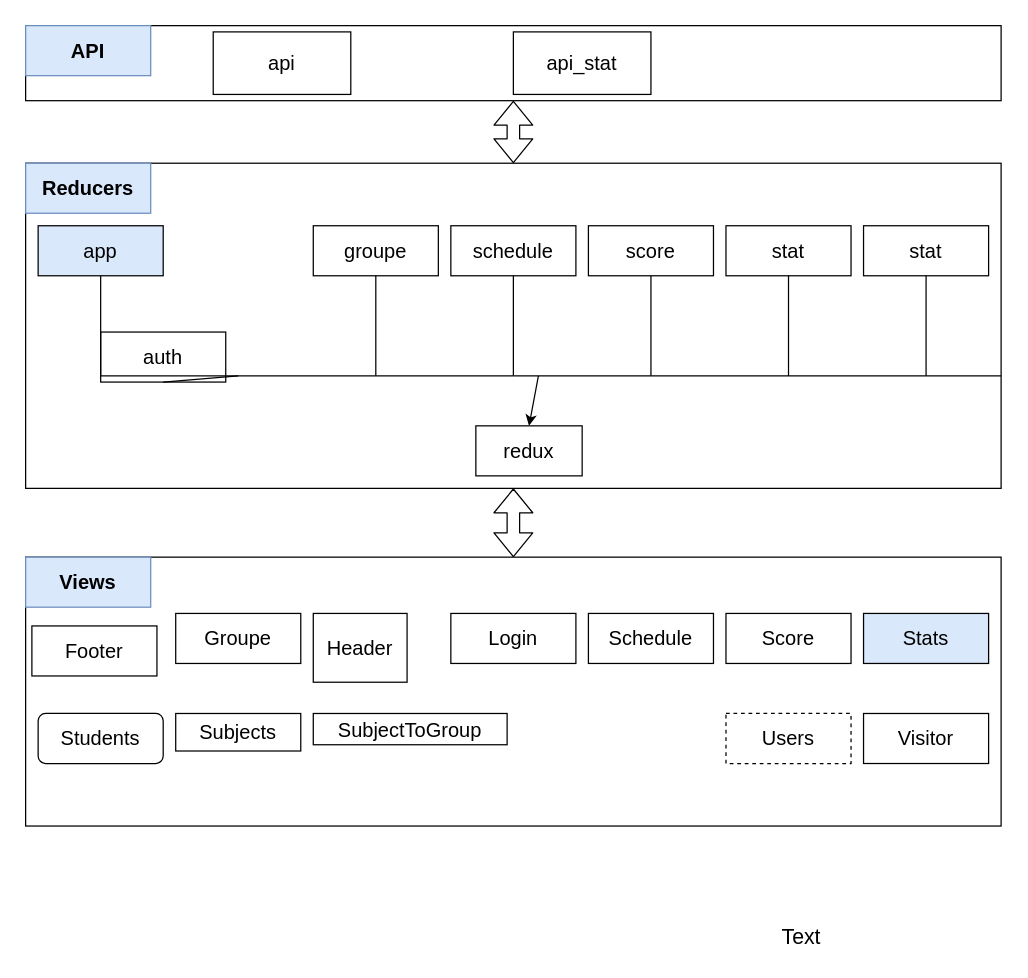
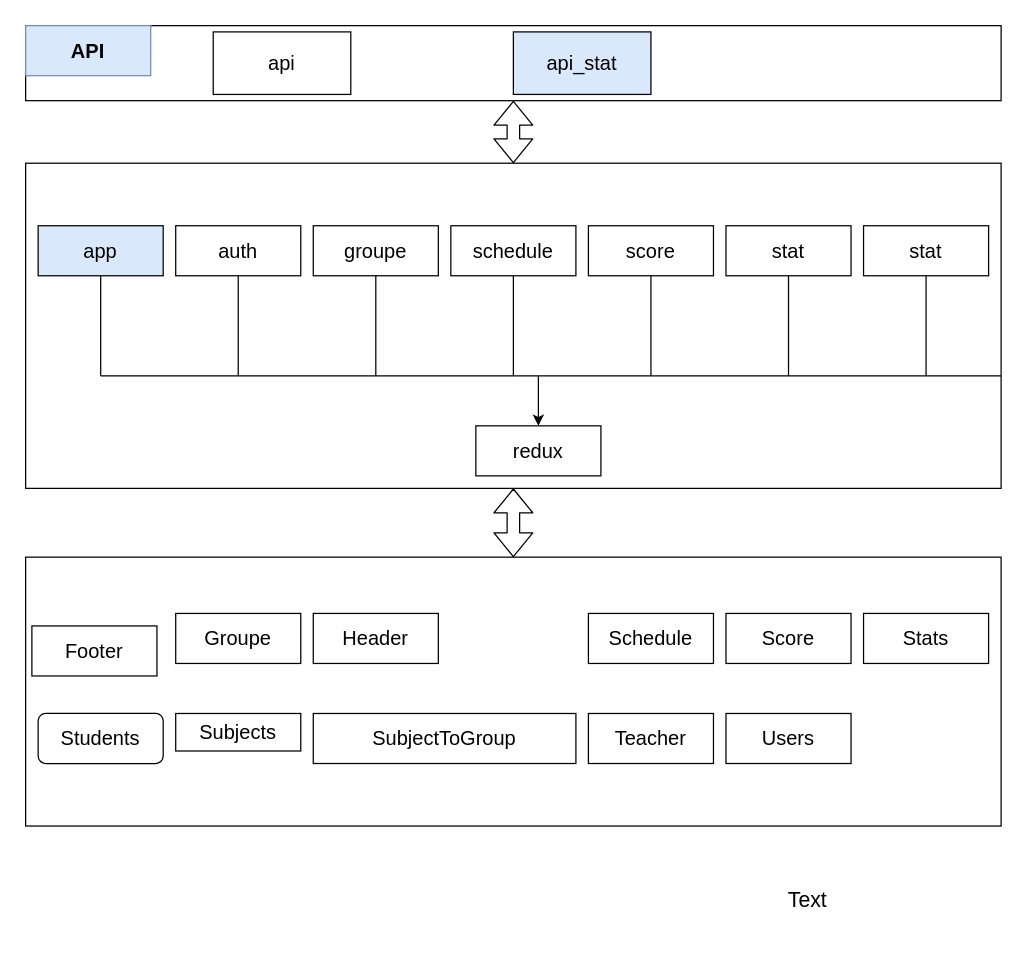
(582, 63) -> (582, 63)
(88, 188) -> none
(163, 357) -> (238, 251)
(529, 451) -> (538, 451)
(88, 582) -> none
(513, 638) -> none
(926, 638) -> (926, 638)
(360, 648) -> (376, 638)
(410, 729) -> (444, 738)
none -> (651, 738)
(788, 738) -> (788, 738)
(926, 738) -> none
(801, 938) -> (807, 901)
